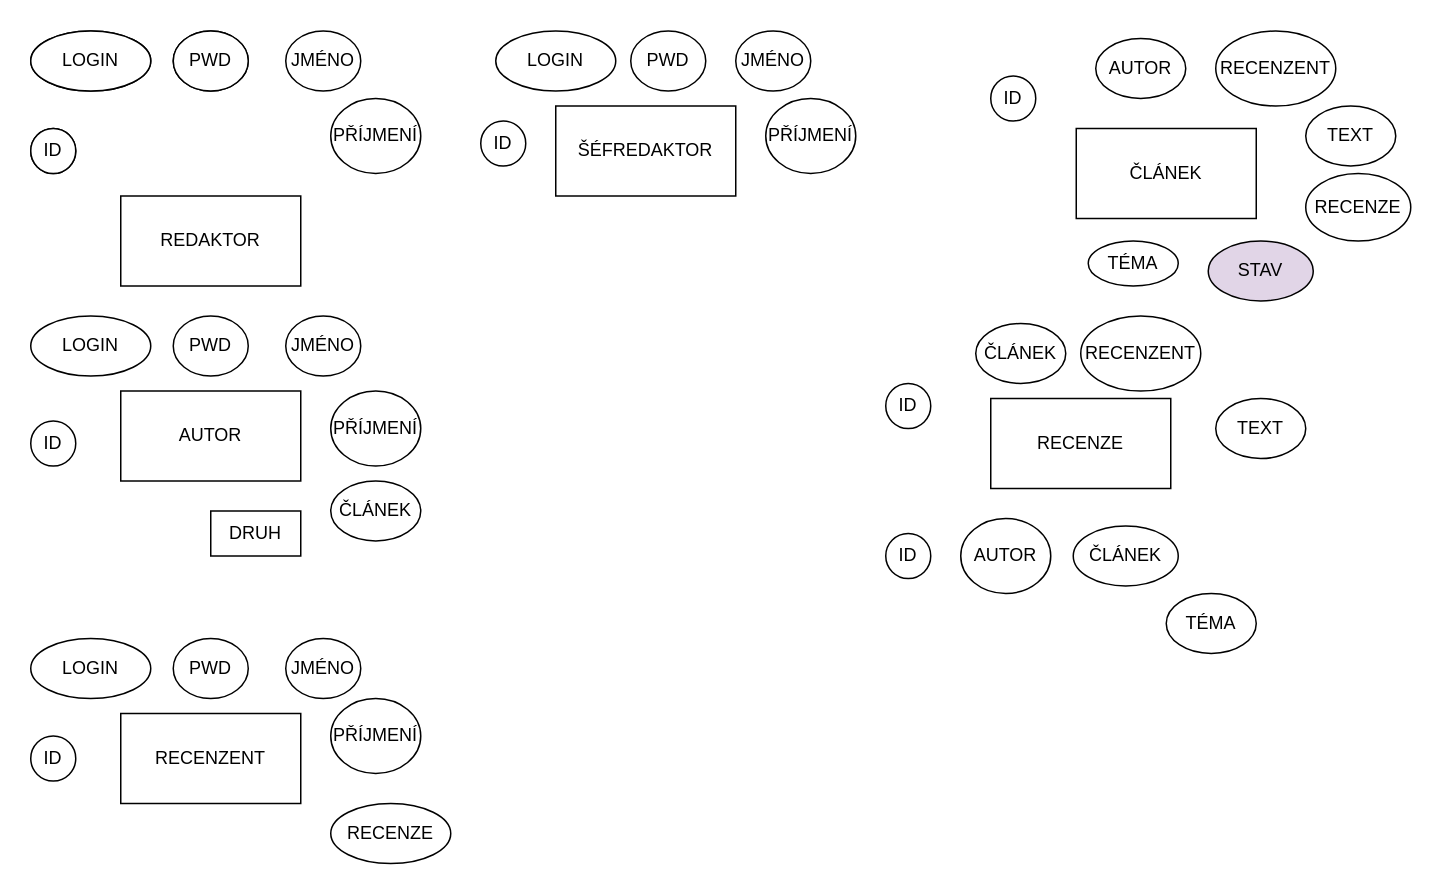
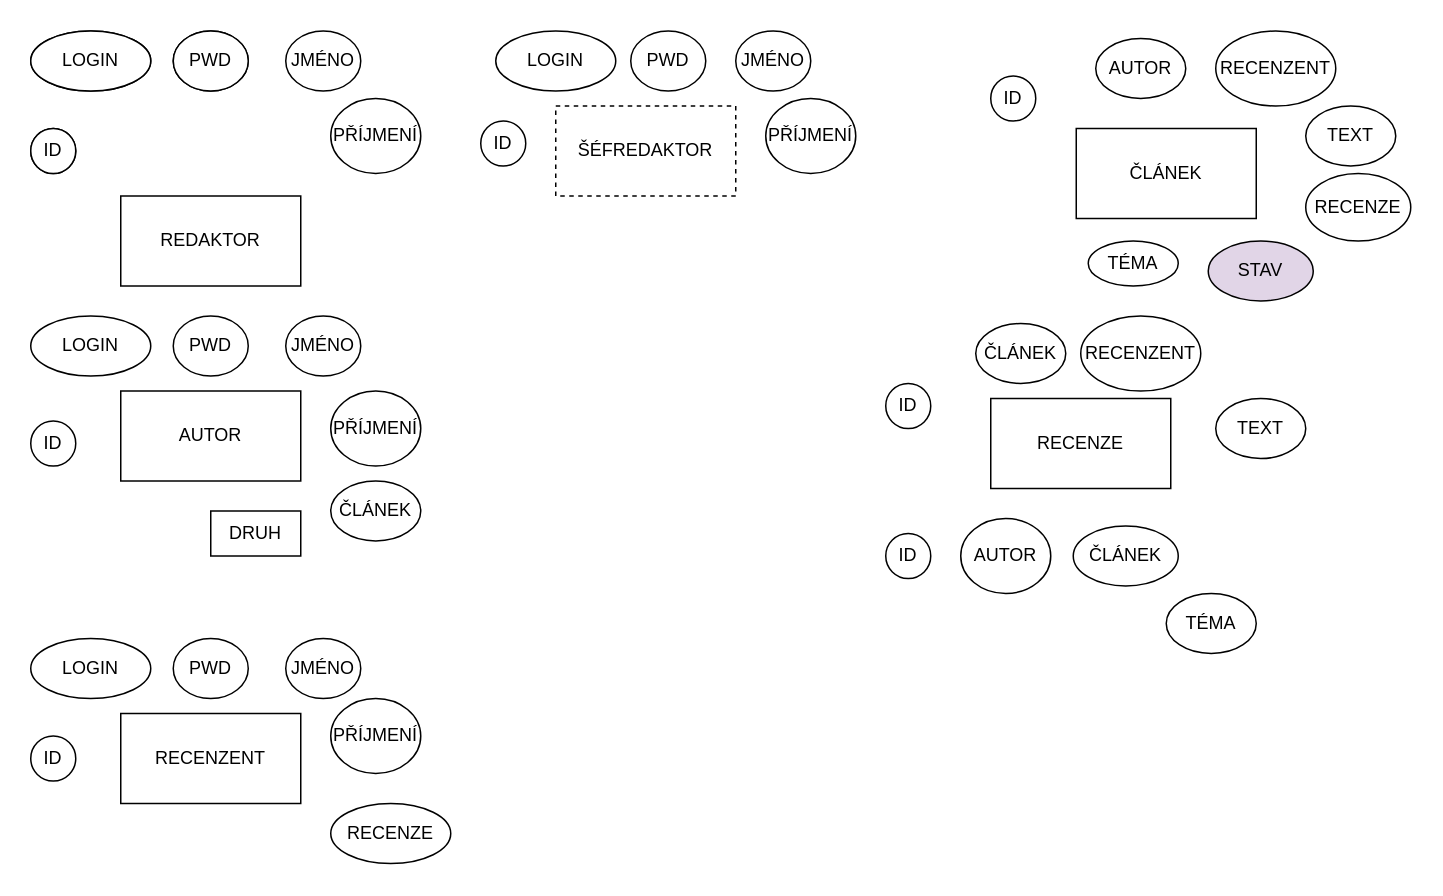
(646, 151) -> (646, 151)
